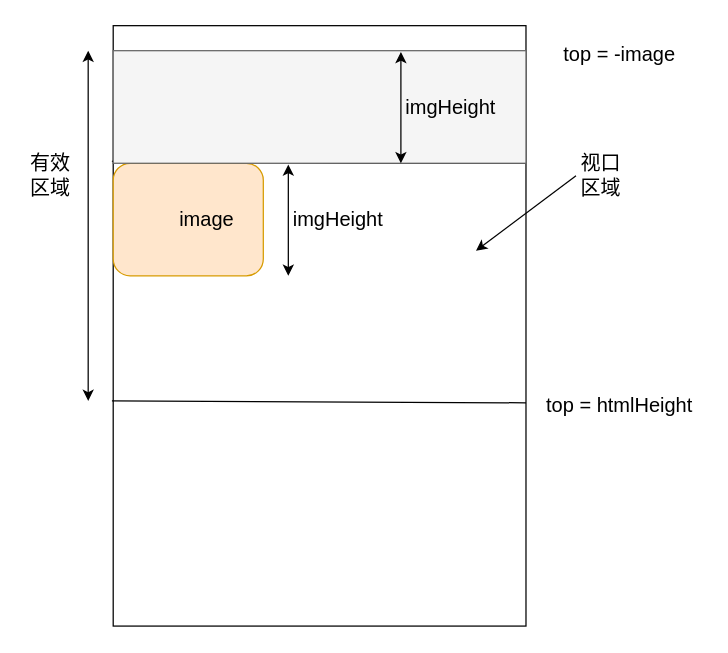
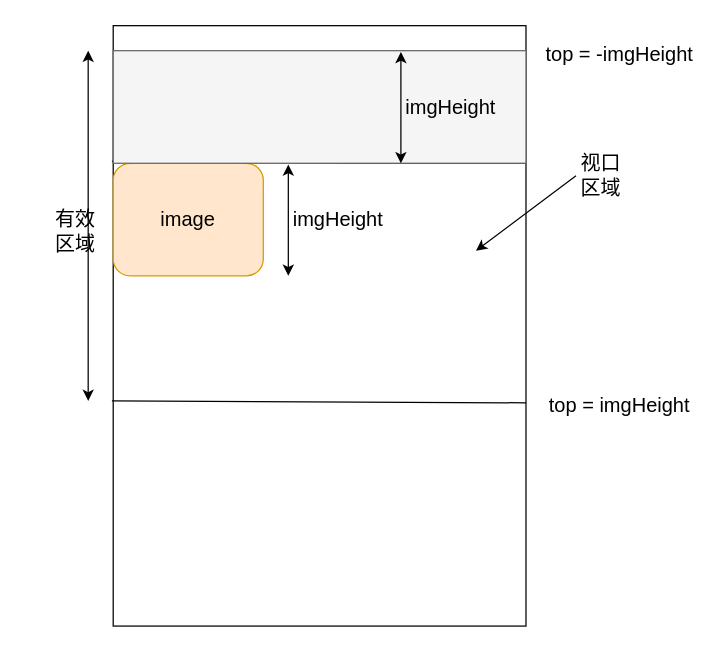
(619, 54) -> (619, 54)
(51, 176) -> (76, 232)
(207, 219) -> (188, 219)
(619, 404) -> (619, 404)
